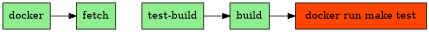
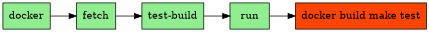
none -> (125, 16)
(250, 16) -> (250, 16)
(361, 16) -> (361, 16)
